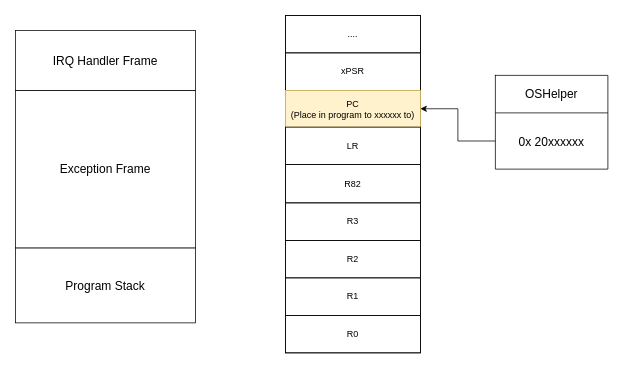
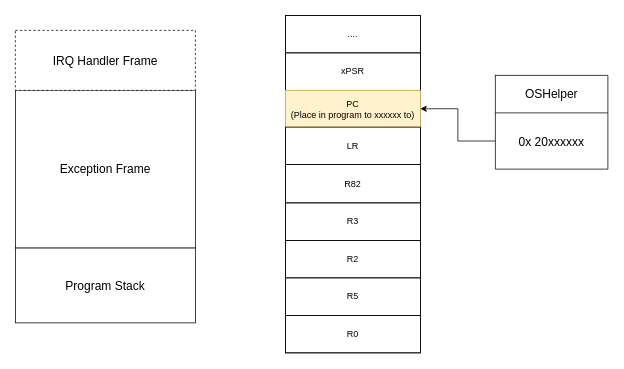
(105, 60) -> (105, 60)
(353, 297) -> (353, 297)
